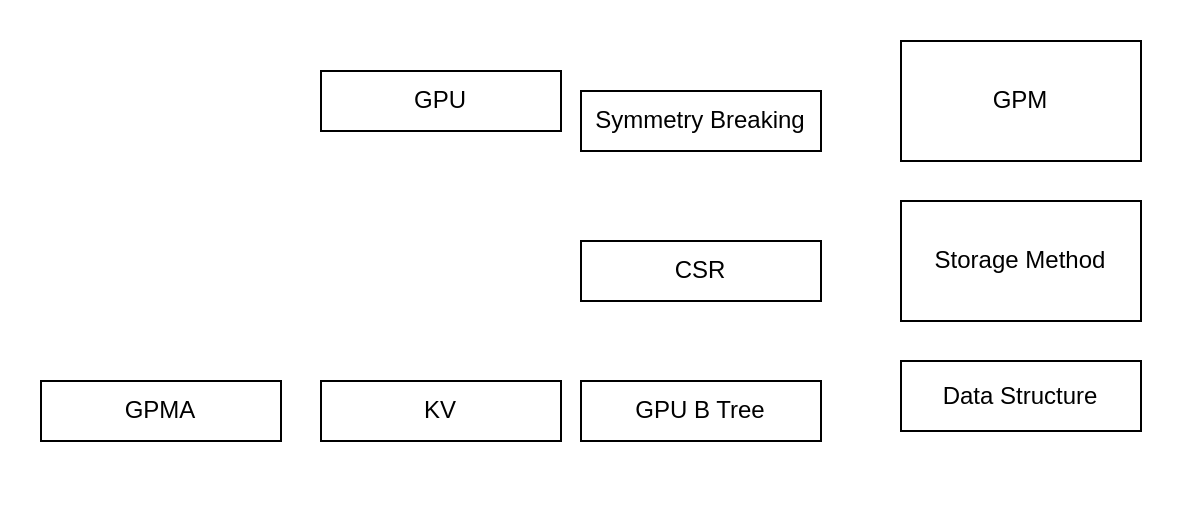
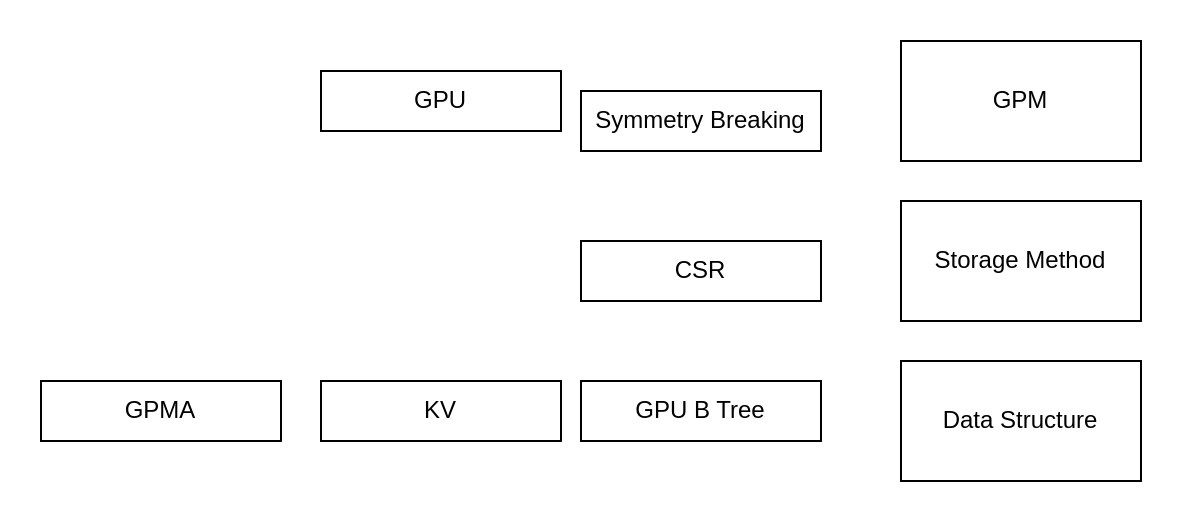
(1021, 396) -> (1021, 421)
